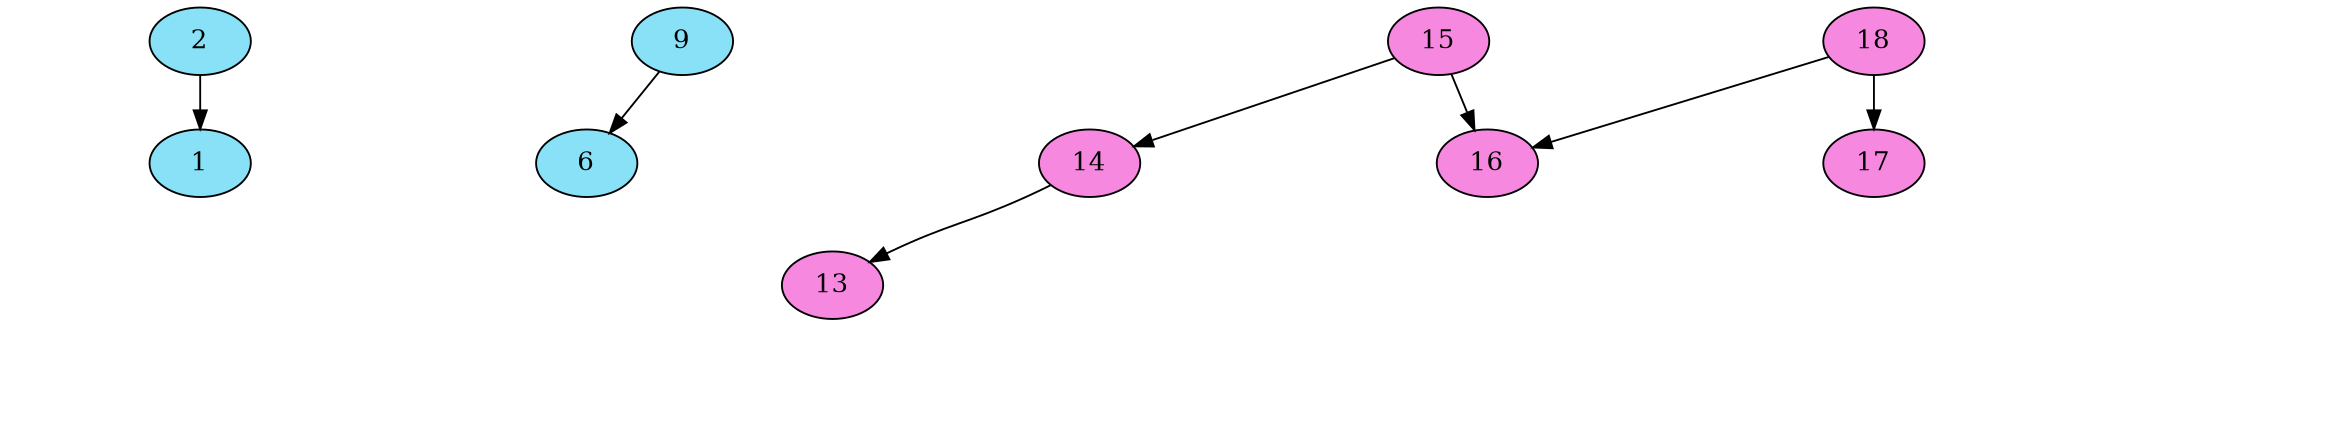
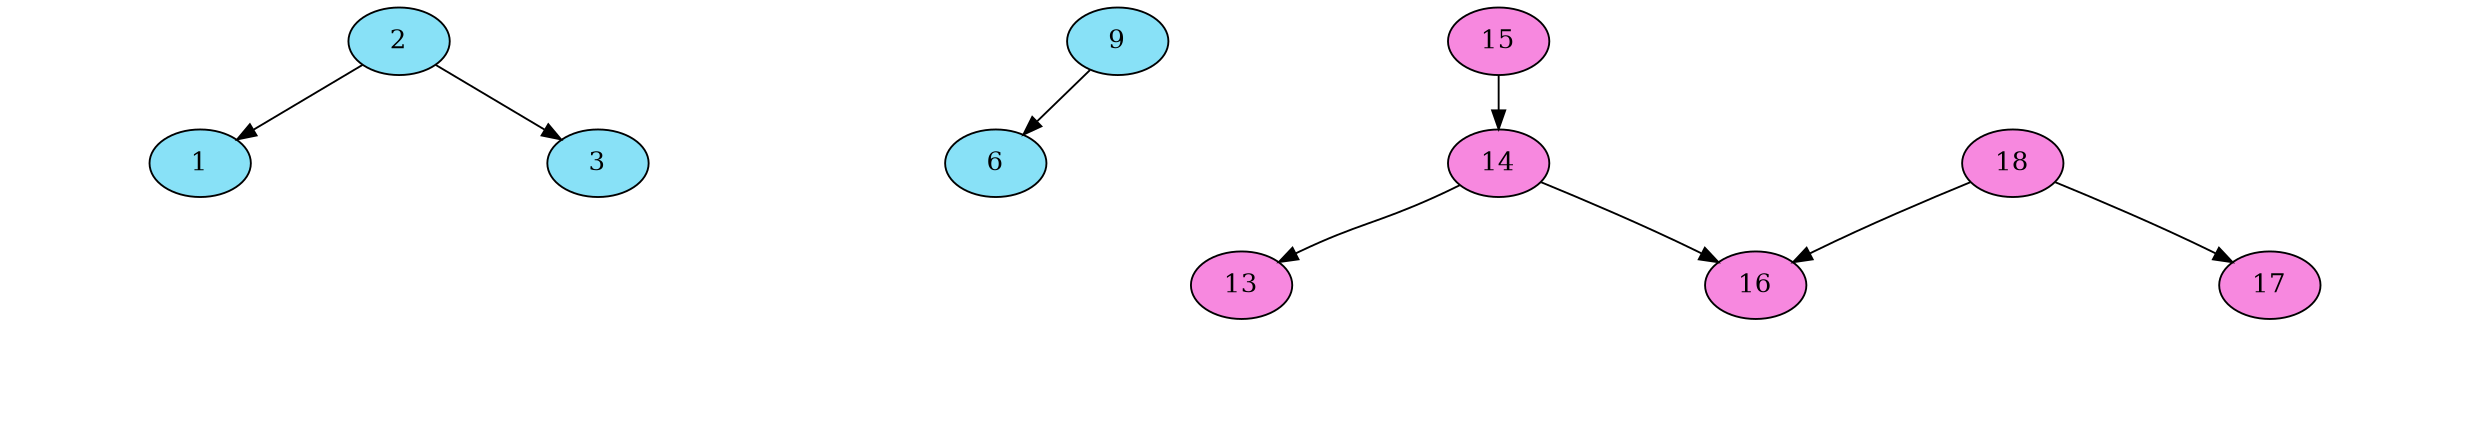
(1459, 93) -> (1622, 216)
none -> (598, 163)
